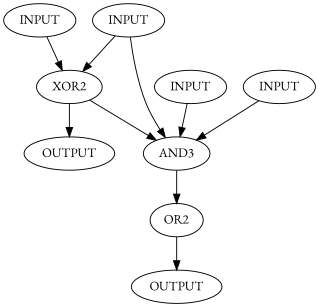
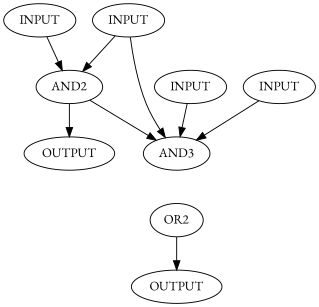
(69, 87) -> (69, 87)
(177, 182) -> none
